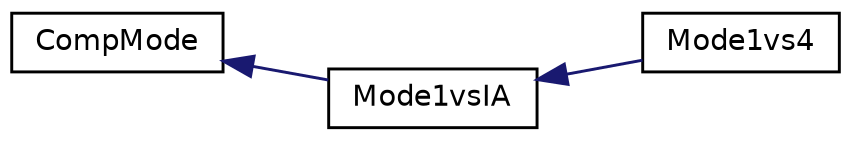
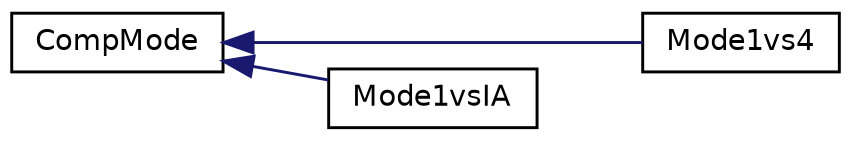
(605, 67) -> (448, 43)
